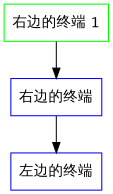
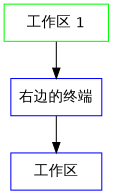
(56, 23) -> (56, 23)
(56, 172) -> (56, 172)
